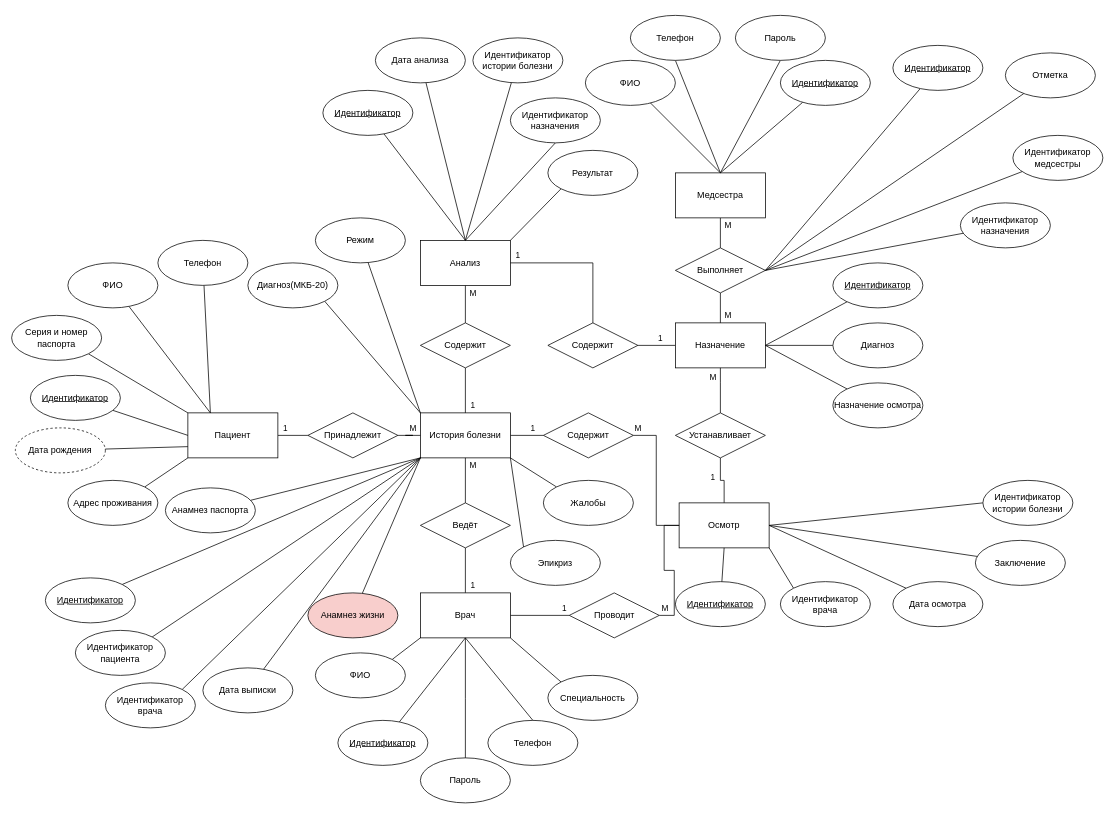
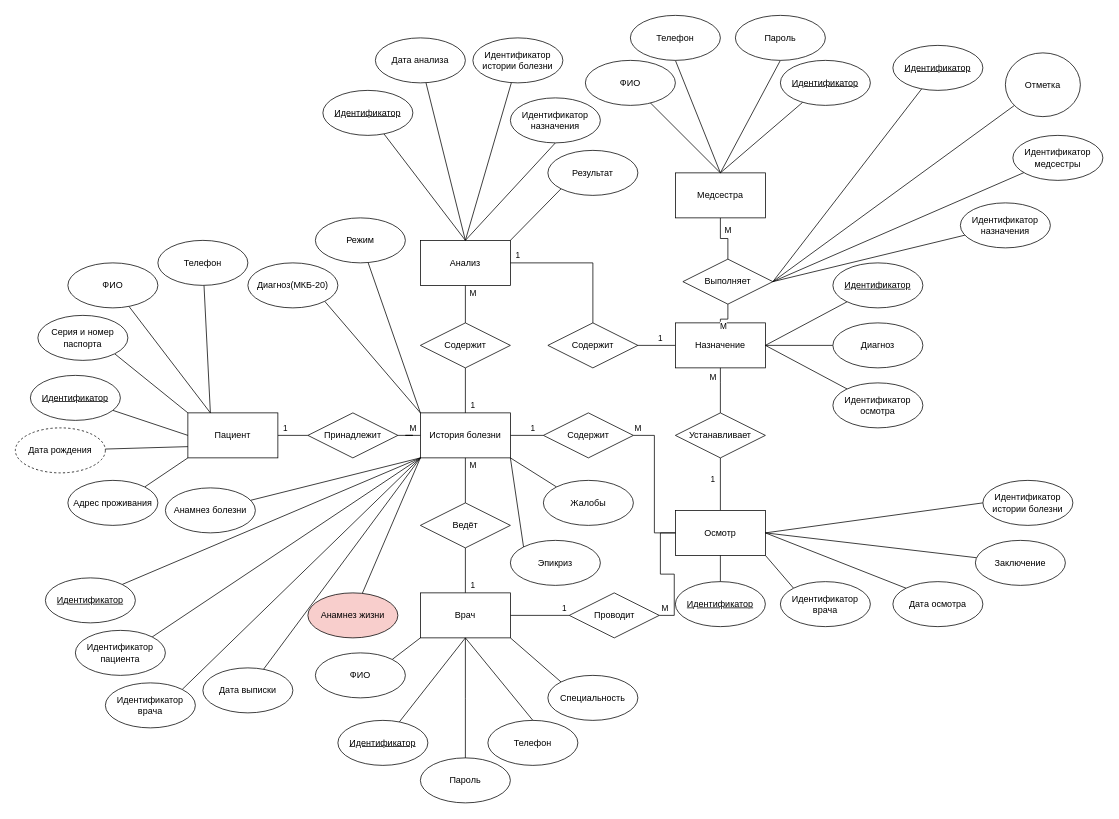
(1050, 75) -> (1043, 85)
(720, 270) -> (728, 282)
(57, 338) -> (83, 338)
(878, 405) -> (878, 405)
(210, 510) -> (210, 510)
(724, 525) -> (720, 533)
